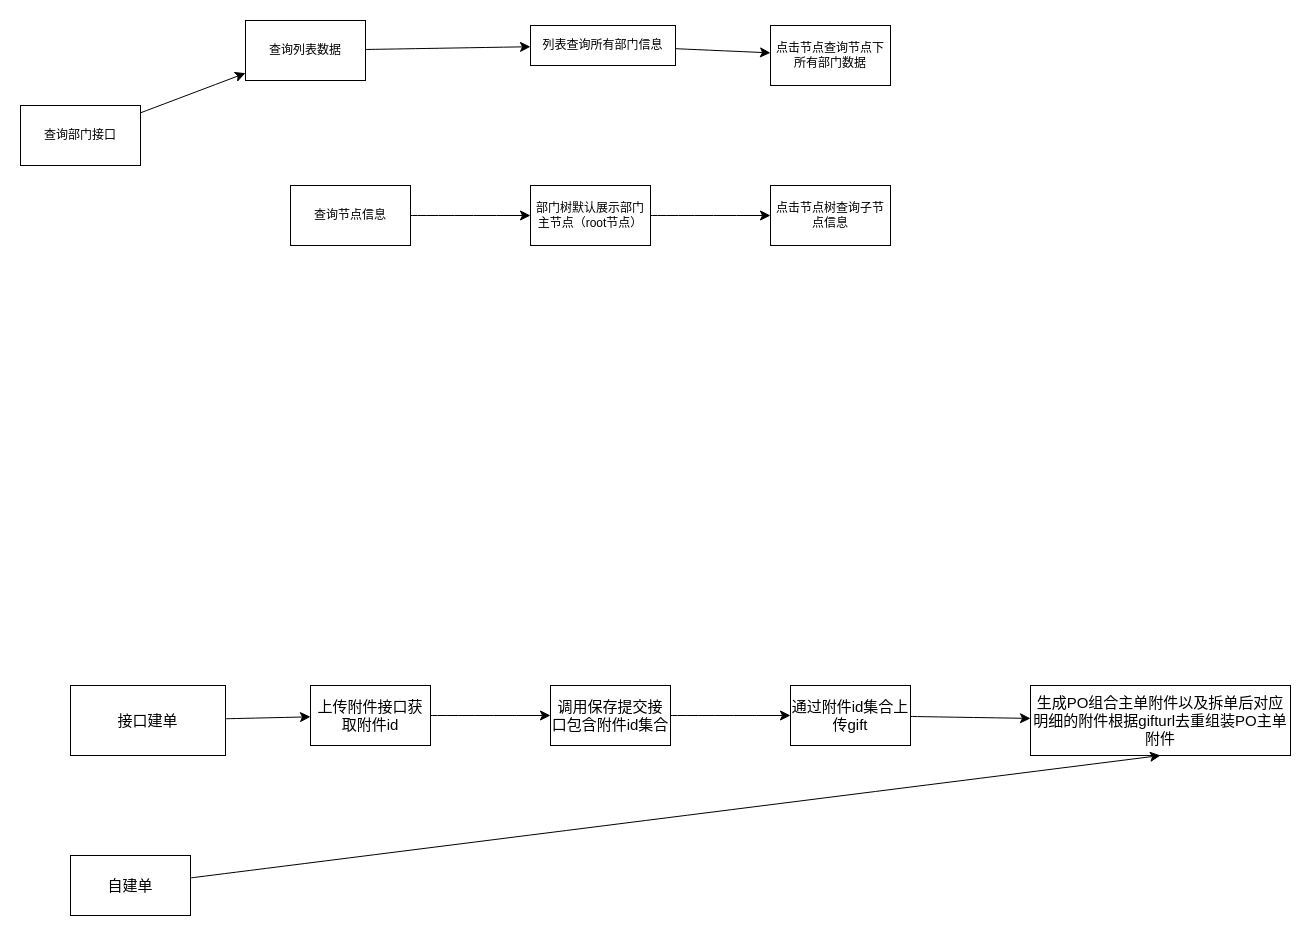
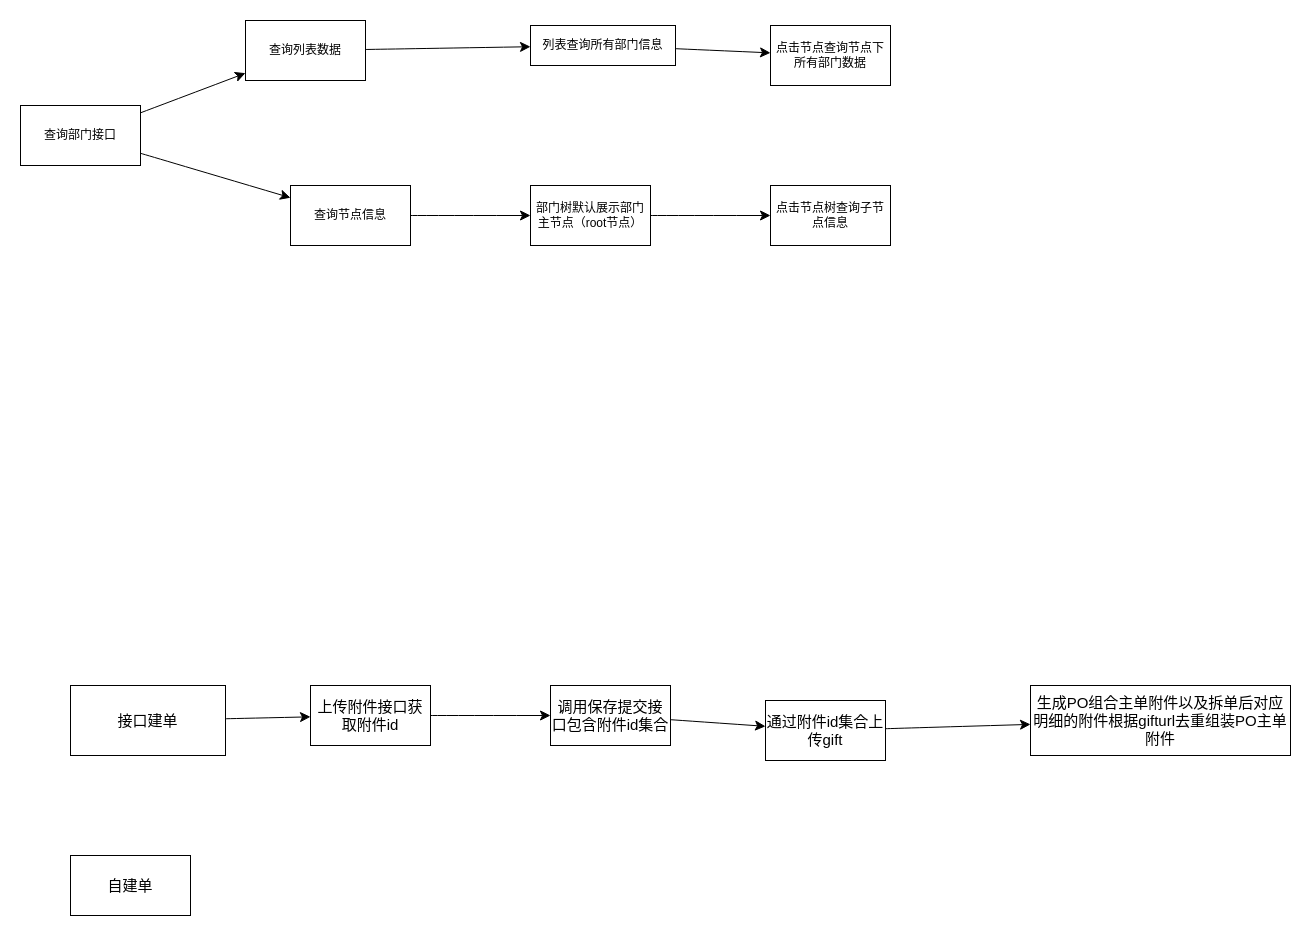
none -> (212, 175)
(851, 716) -> (826, 731)
(672, 817) -> none
